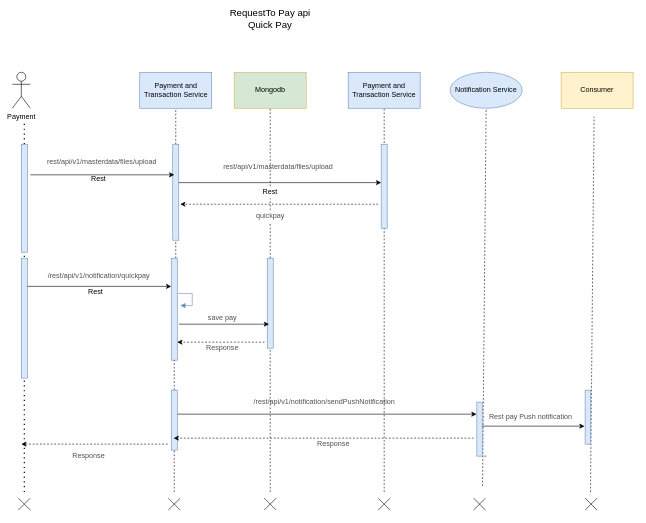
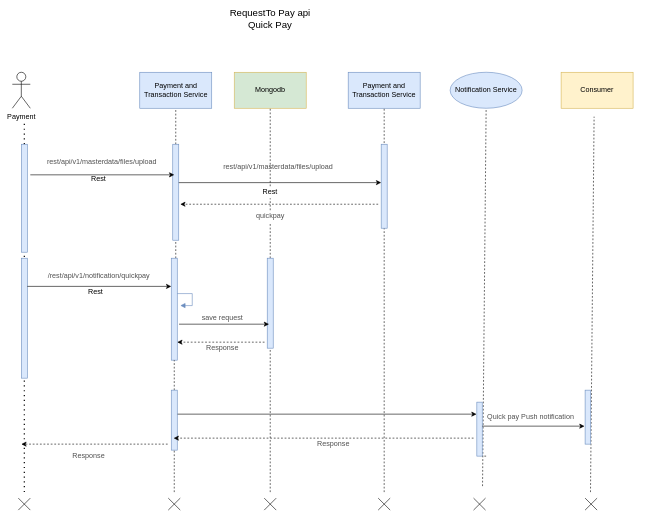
(223, 318) -> (223, 318)
(324, 402) -> none
(531, 417) -> (531, 417)
